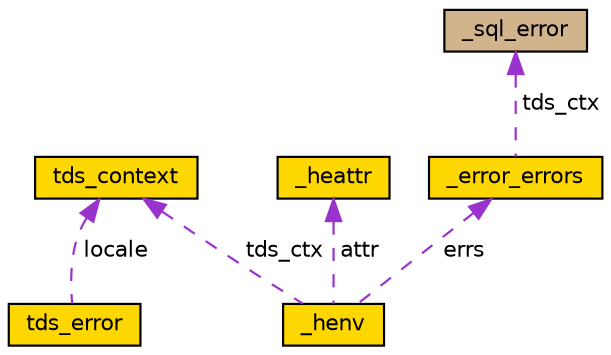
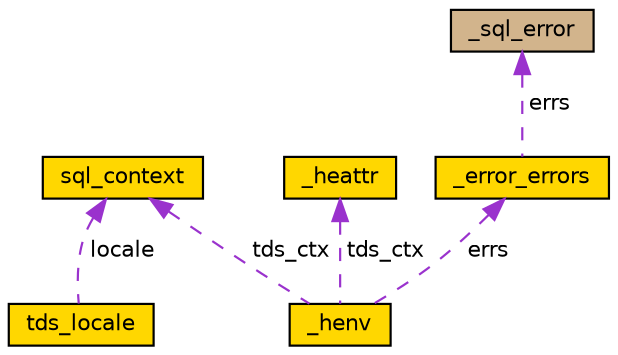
(558, 104) -> (546, 104)
(116, 178) -> (123, 178)
(357, 251) -> (383, 251)
(75, 325) -> (81, 325)
